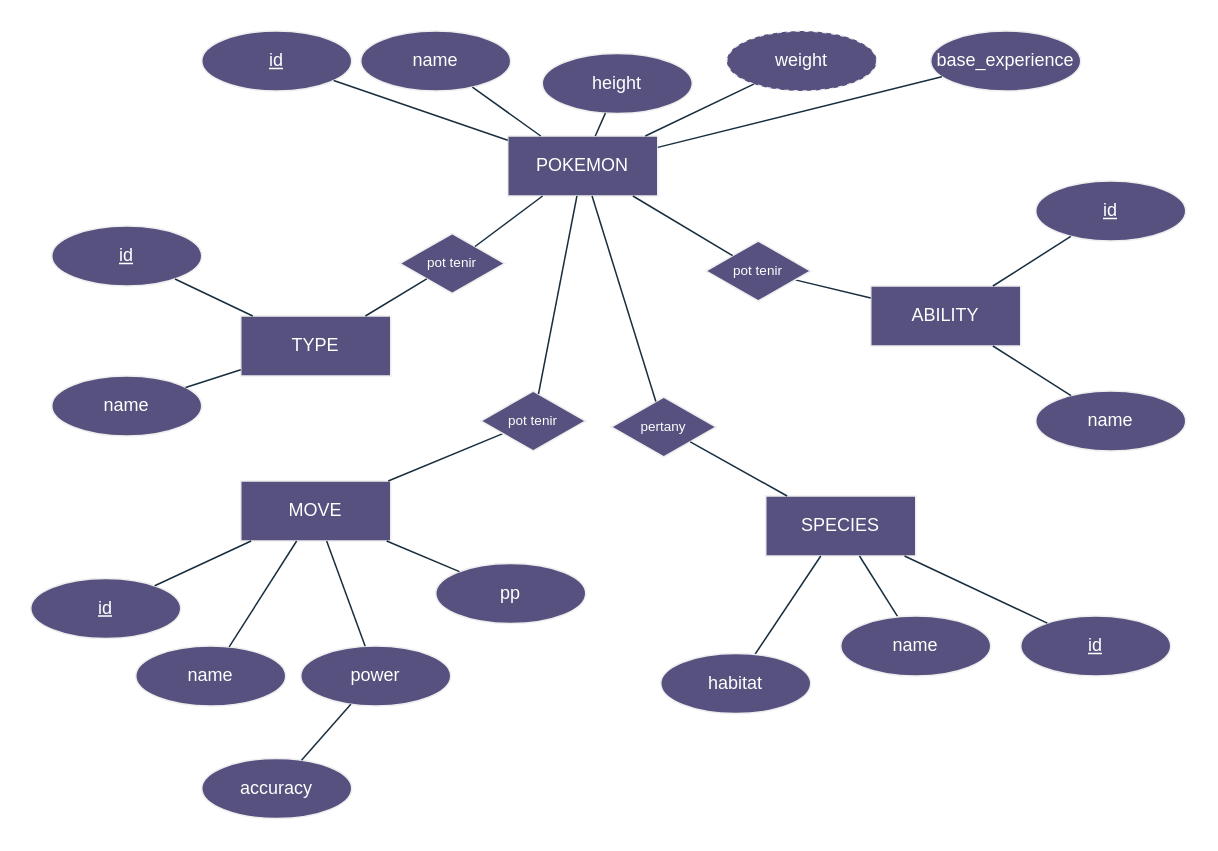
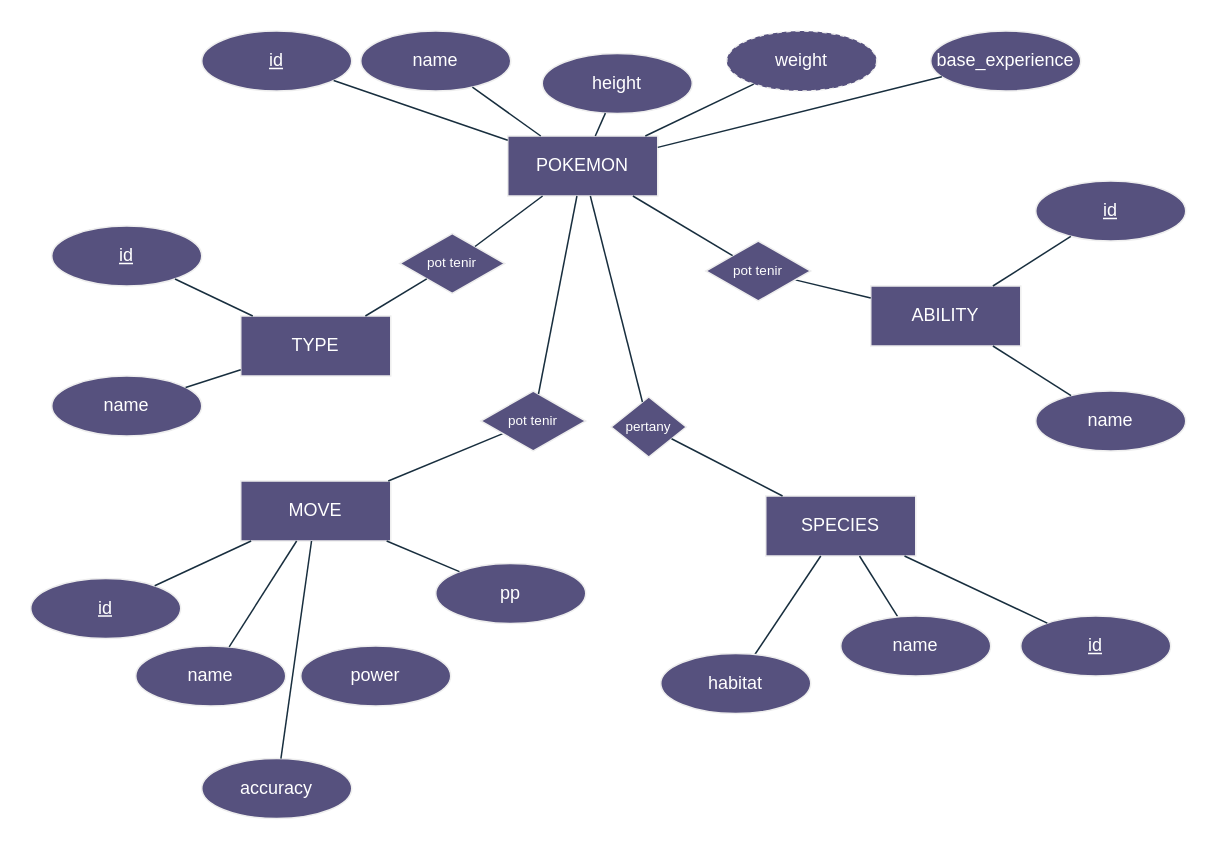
(664, 427) -> (649, 427)
(346, 593) -> none
(326, 732) -> (296, 650)
